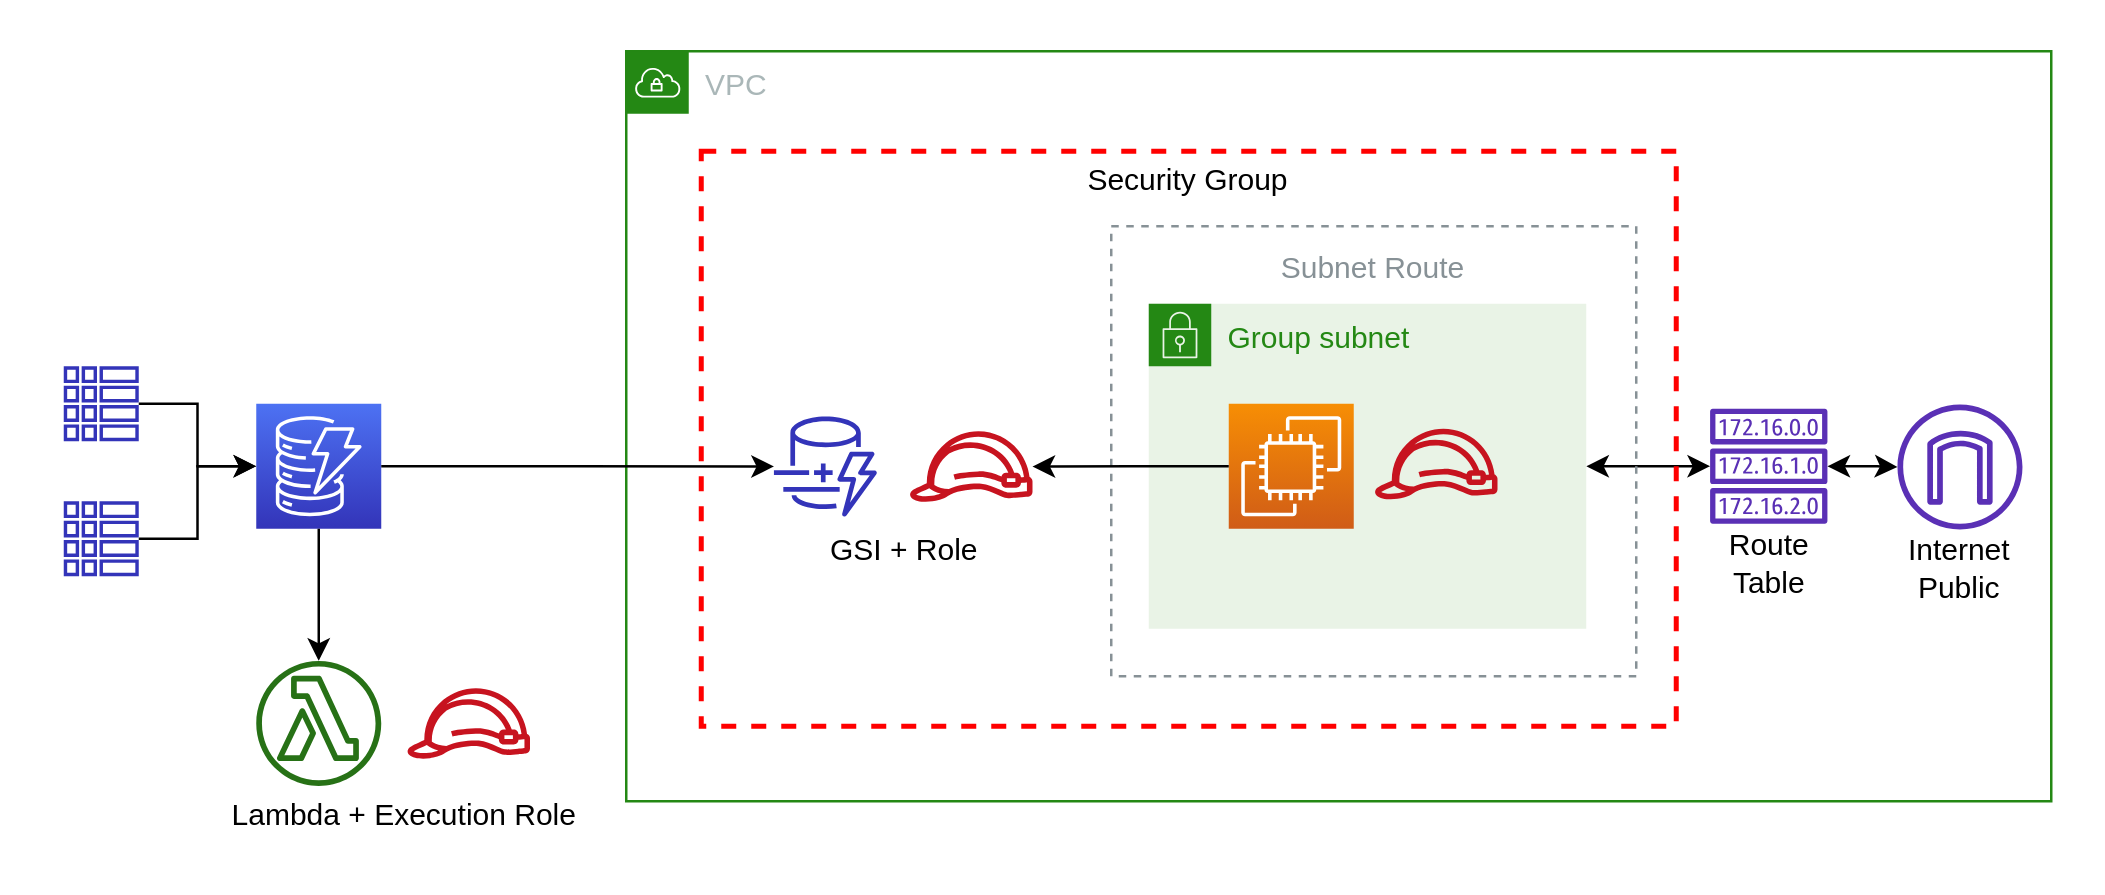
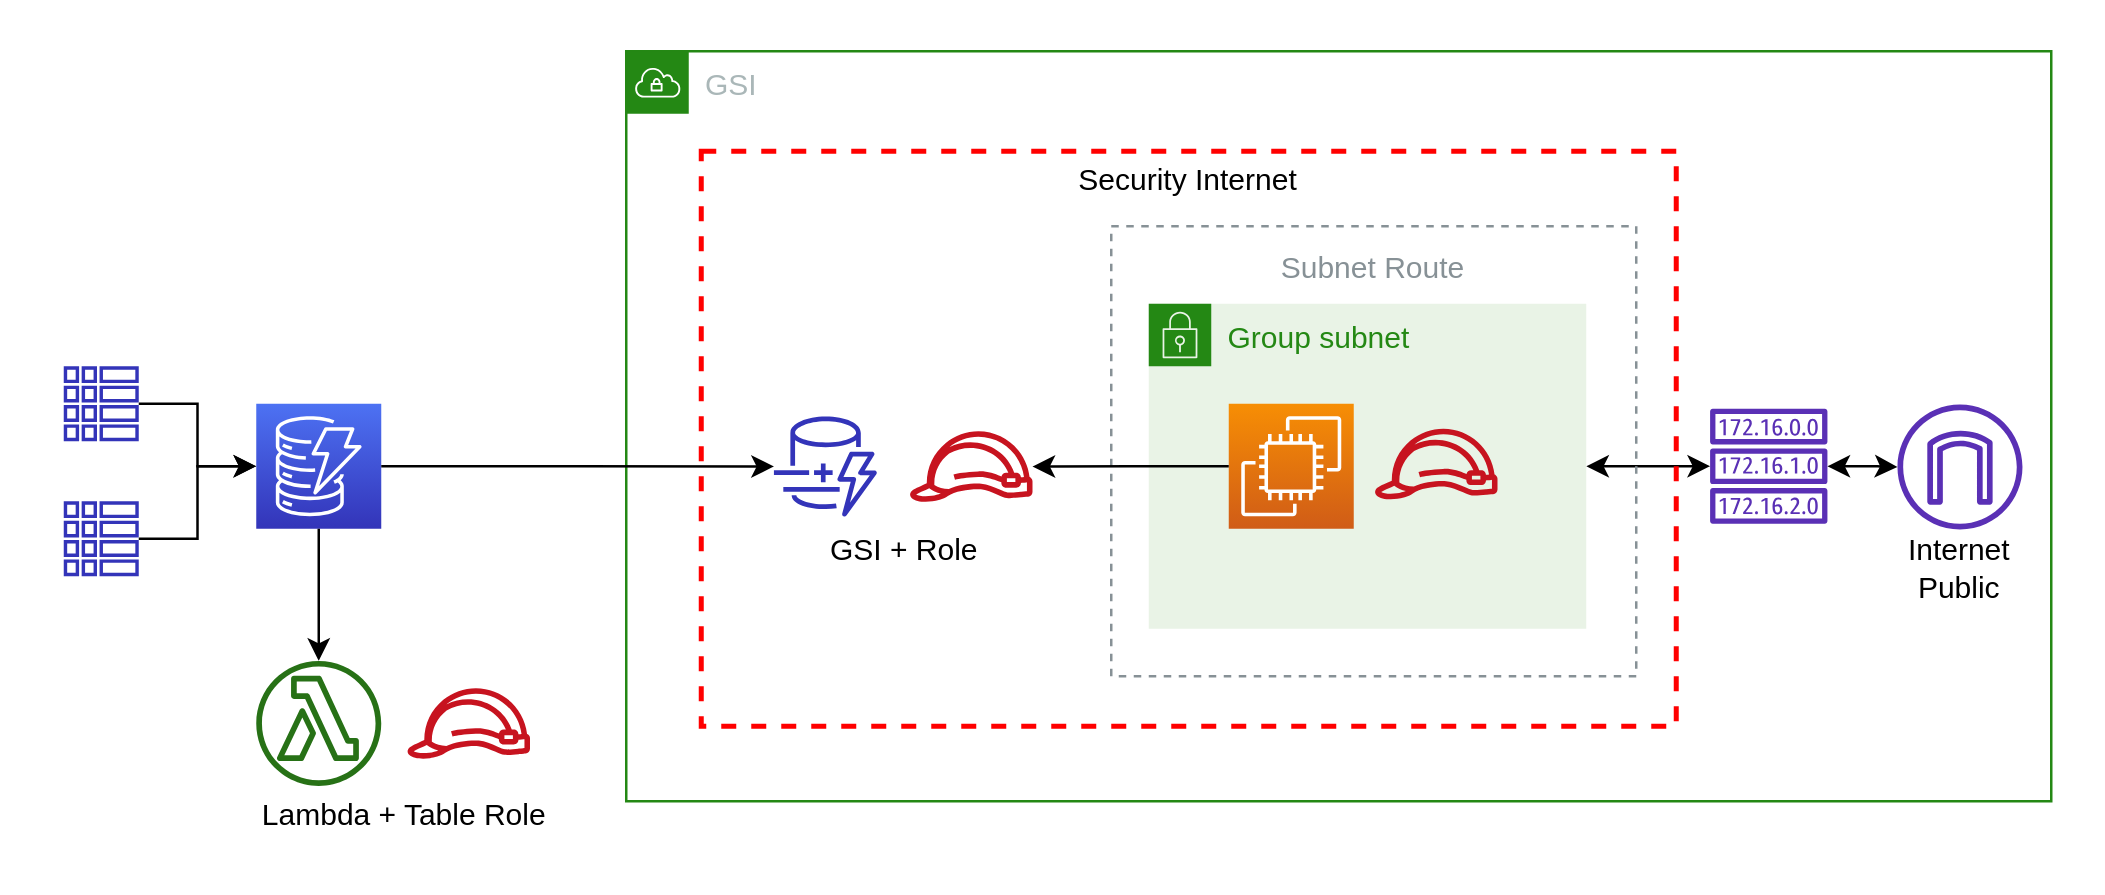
(731, 87) -> (731, 87)
(1189, 182) -> (1189, 182)
(1769, 564) -> none
(405, 816) -> (405, 816)
